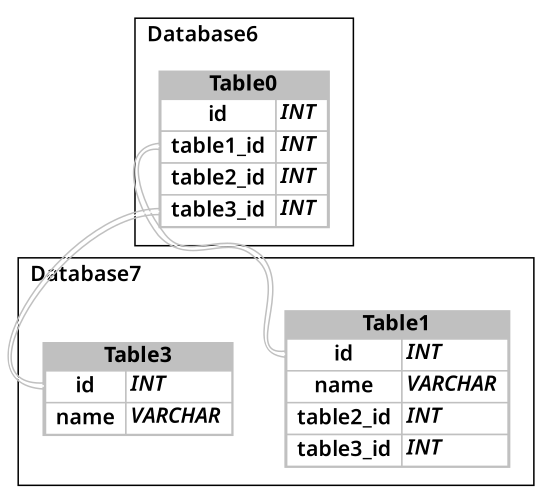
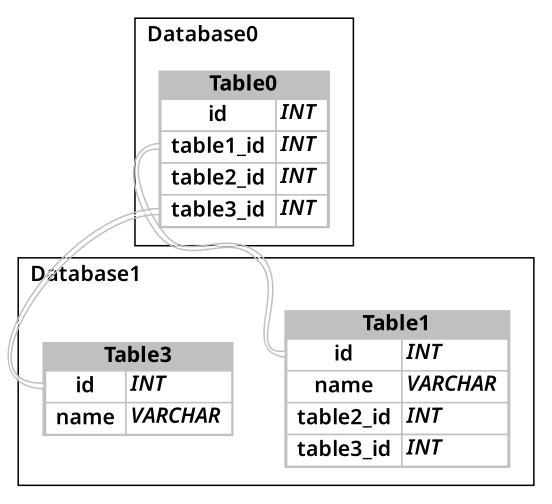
(203, 36) -> (203, 36)
(86, 275) -> (86, 275)
